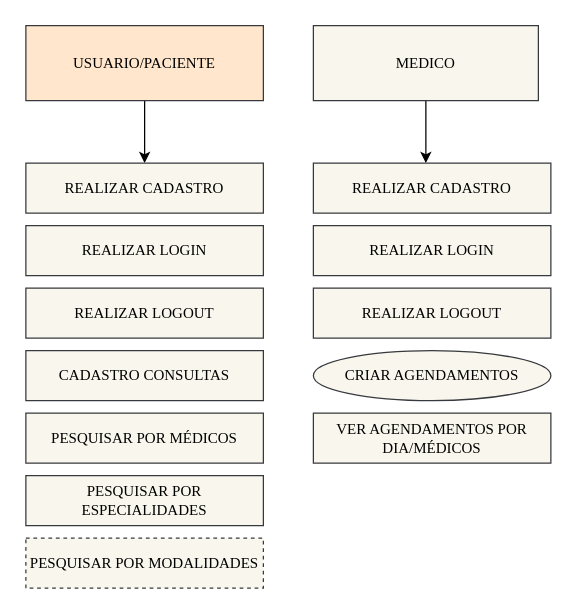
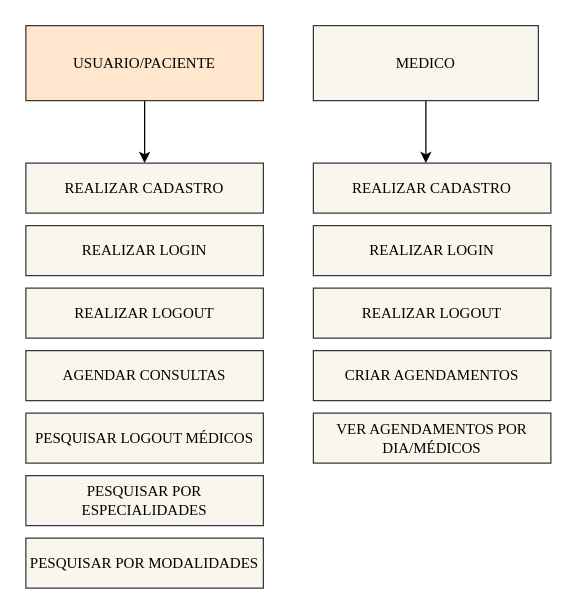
(144, 376) -> (144, 376)
(432, 376) -> (432, 376)
(144, 438) -> (144, 438)
(144, 563) -> (144, 563)
